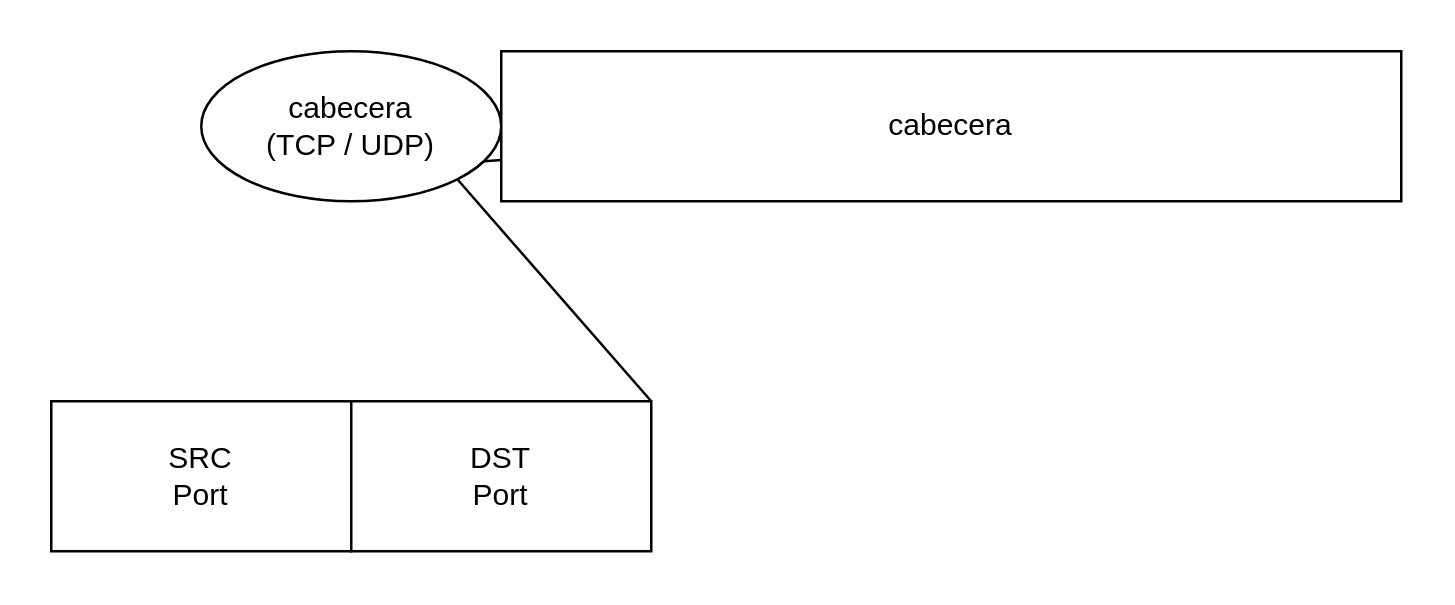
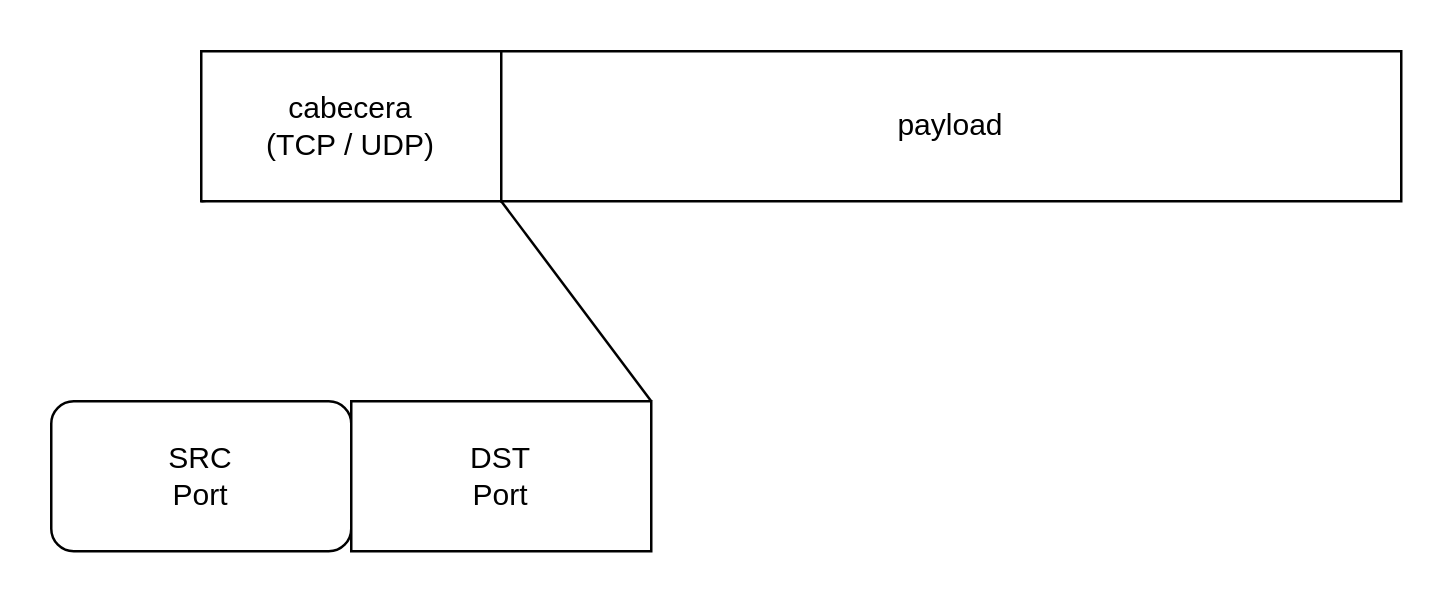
(351, 126) -> (351, 126)
(951, 126) -> (951, 126)
(201, 476) -> (201, 476)
